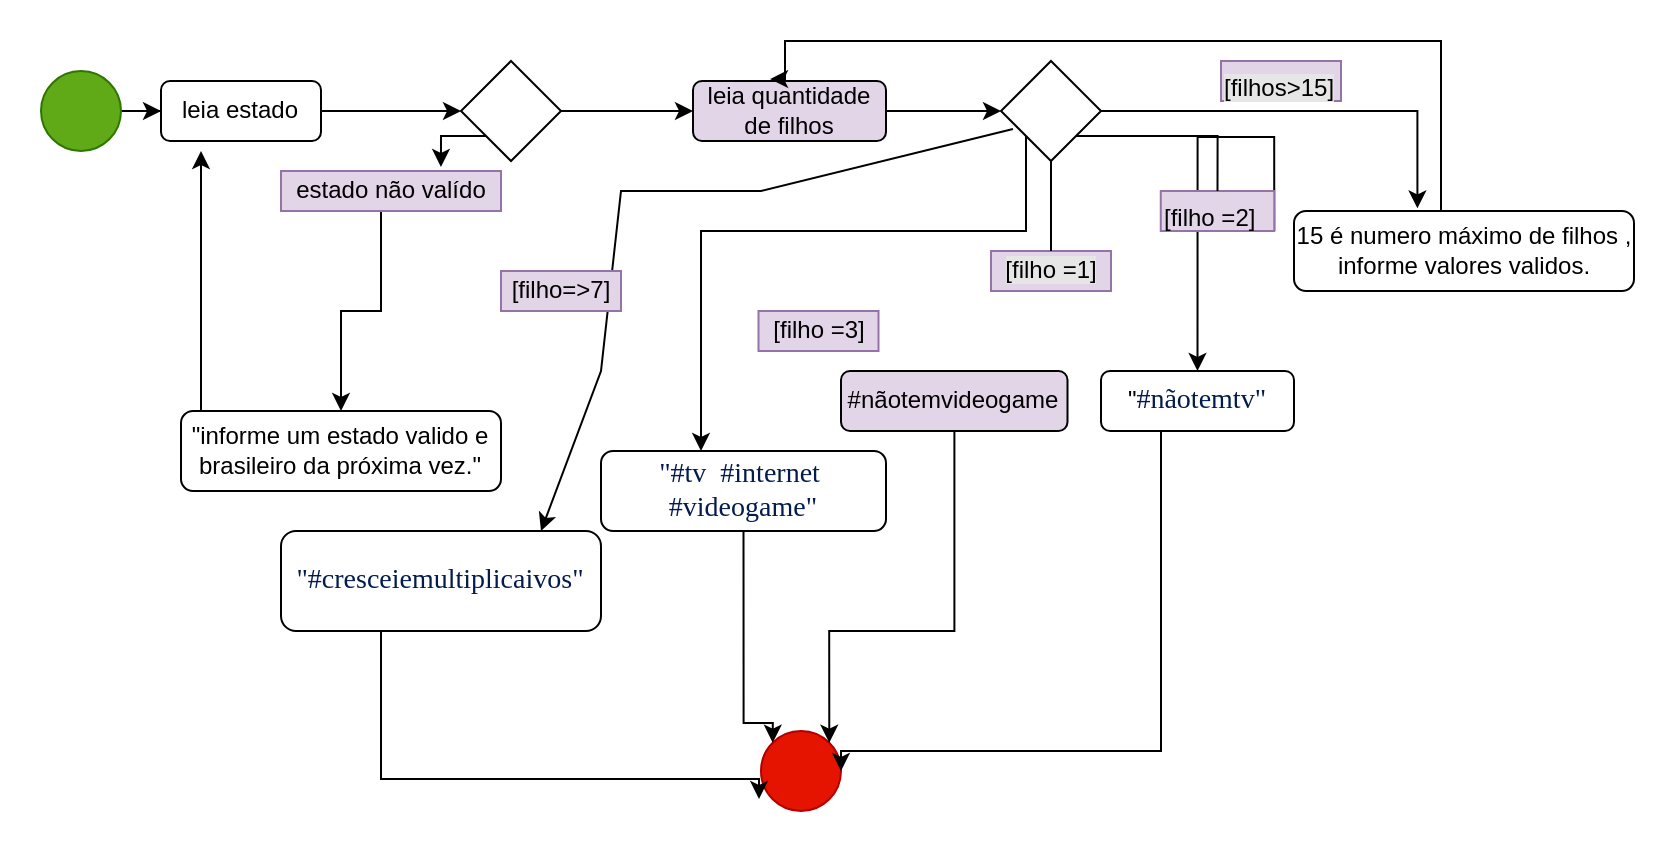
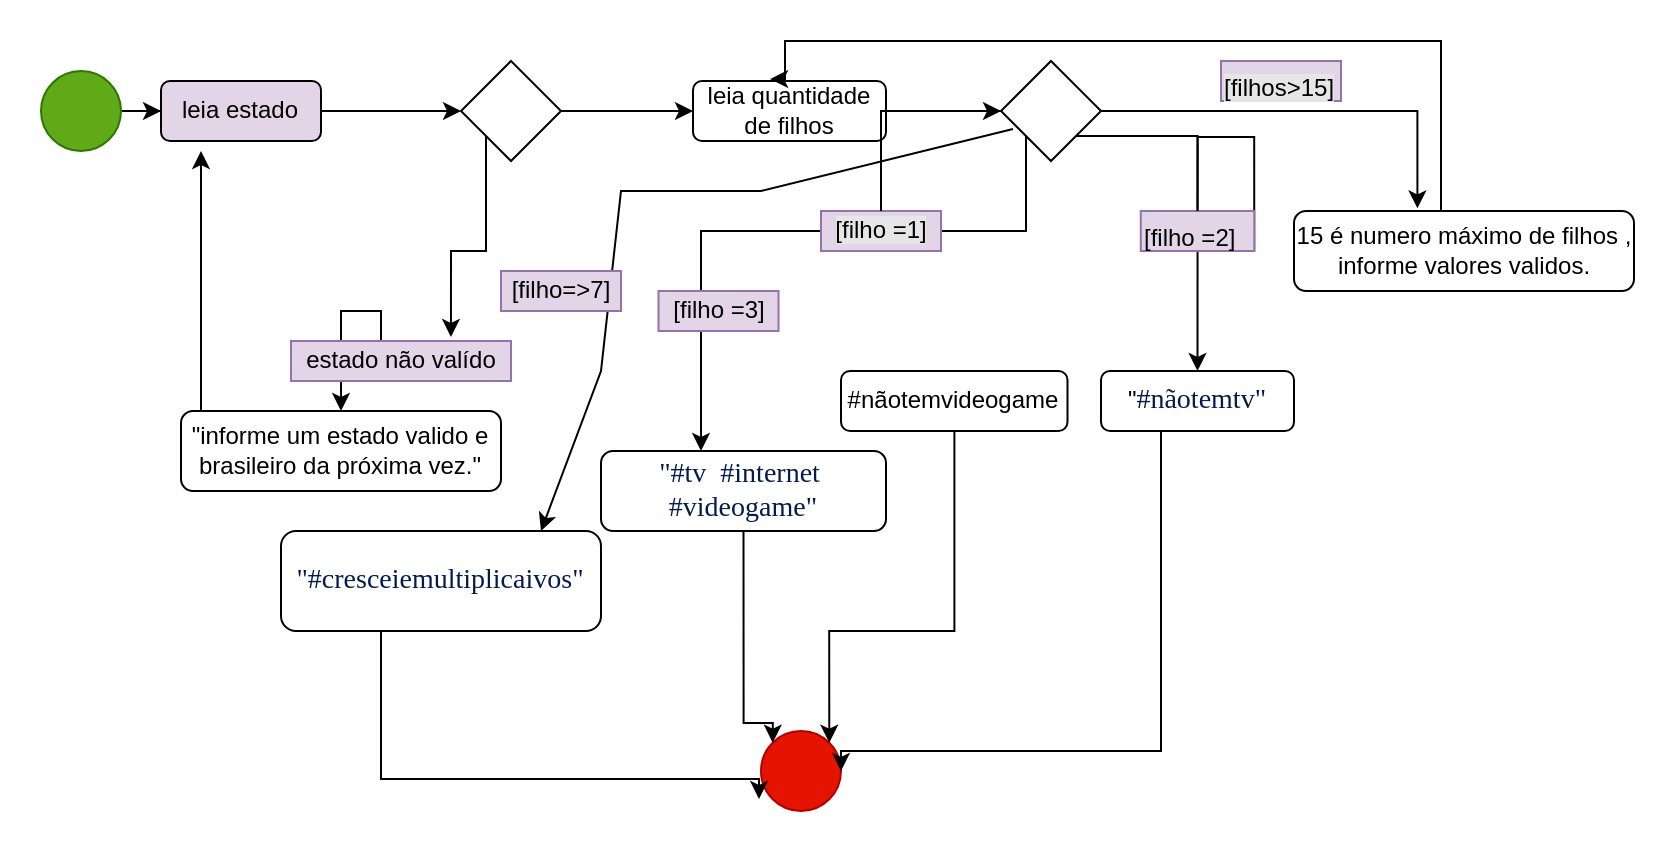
(241, 111) -> (241, 111)
(790, 111) -> (790, 111)
(391, 191) -> (401, 361)
(1218, 211) -> (1198, 231)
(1051, 271) -> (881, 231)
(819, 331) -> (719, 311)
(954, 401) -> (954, 401)
